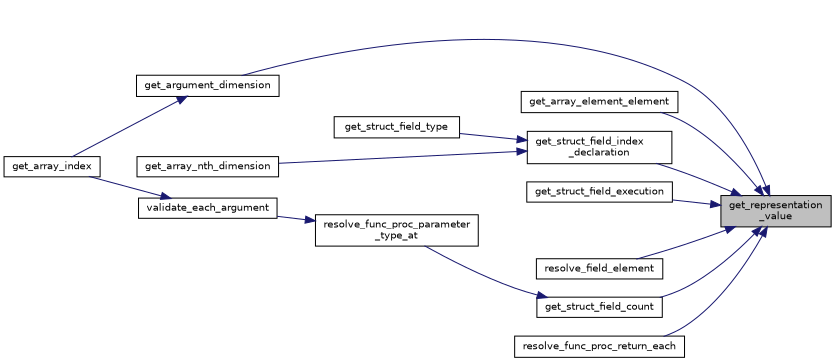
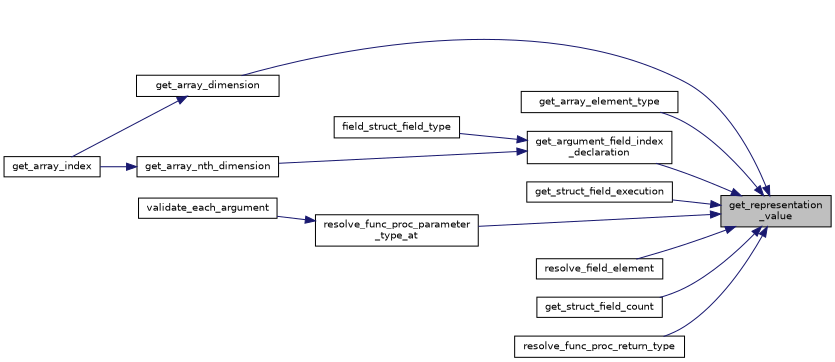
(208, 86) -> (208, 86)
(600, 102) -> (600, 102)
(397, 127) -> (397, 127)
(600, 148) -> (600, 148)
(125, 186) -> (113, 167)
(480, 274) -> (594, 220)
(600, 347) -> (600, 347)
